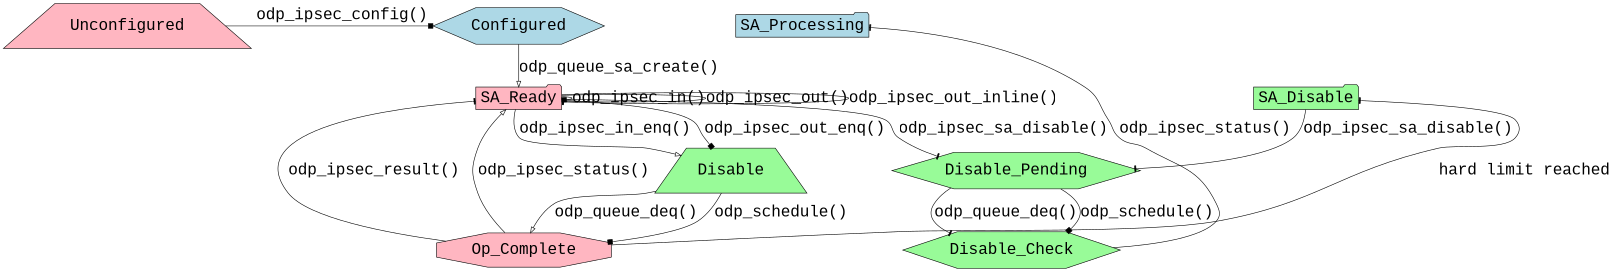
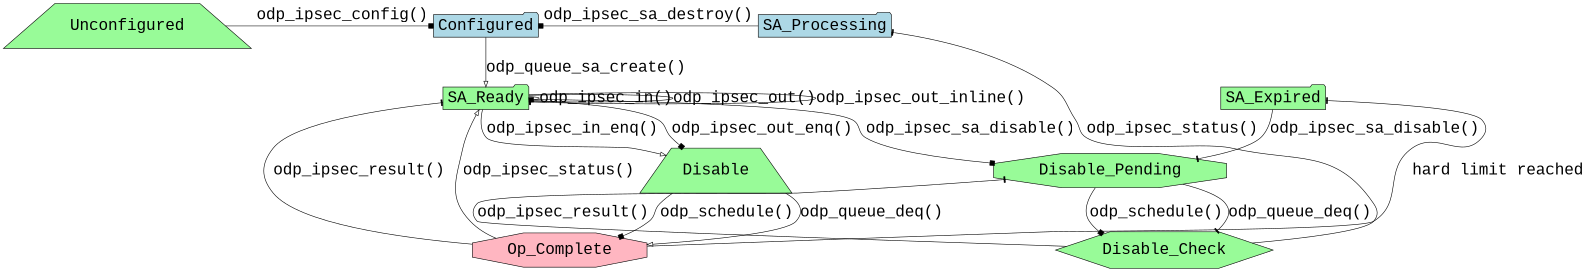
(127, 26) -> (127, 26)
(519, 26) -> (486, 26)
none -> (651, 26)
(519, 98) -> (486, 98)
(1306, 98) -> (1273, 98)
(785, 107) -> (766, 107)
(1016, 171) -> (1110, 171)
none -> (499, 224)
